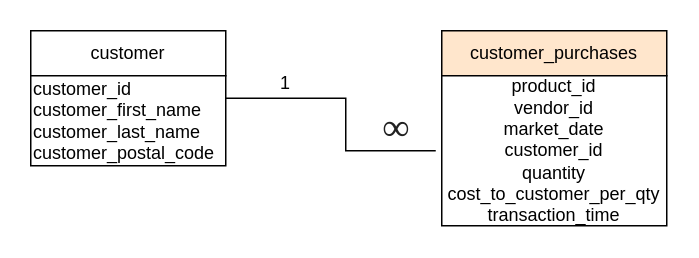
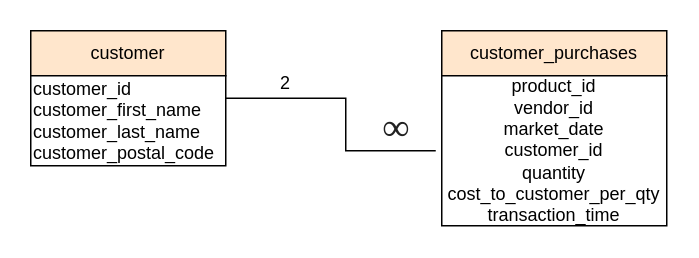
(128, 53) -> (128, 53)
(286, 83) -> (286, 83)
